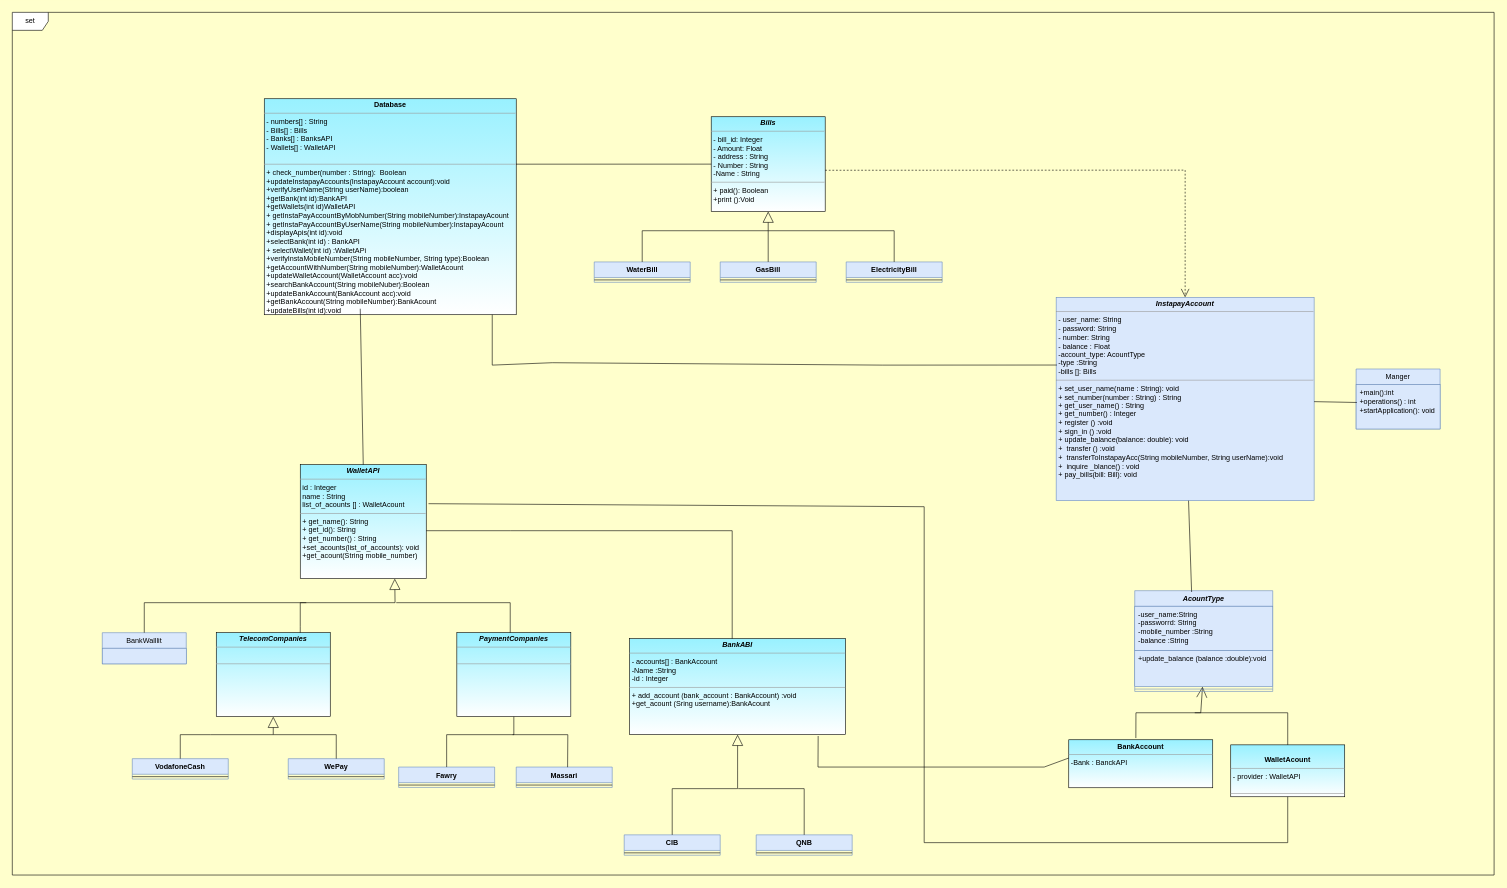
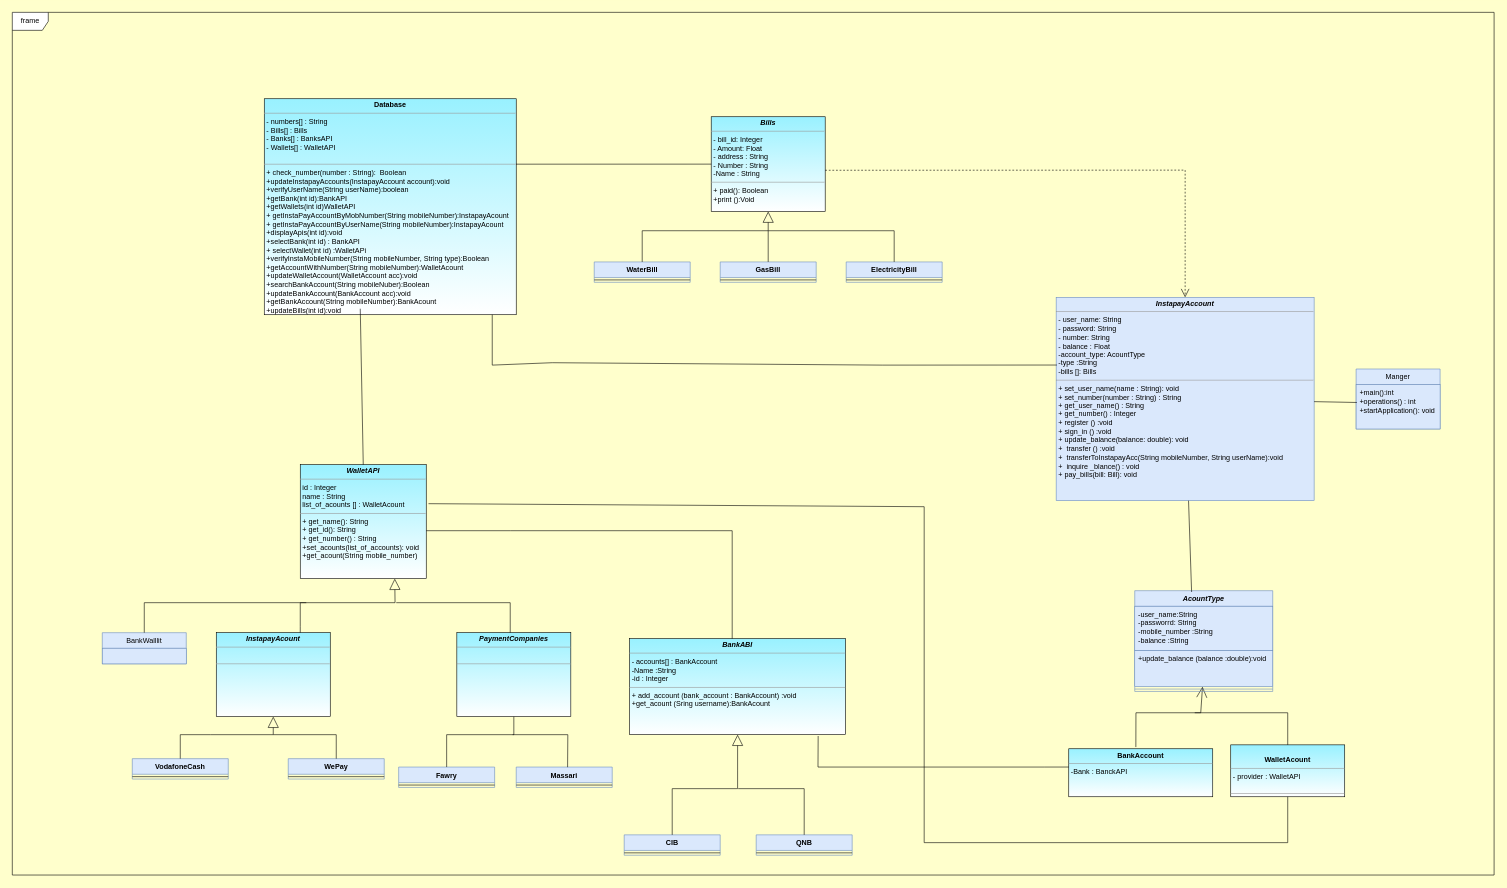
(30, 21) -> (30, 21)
(247, 637) -> (245, 637)
(1141, 764) -> (1141, 773)
